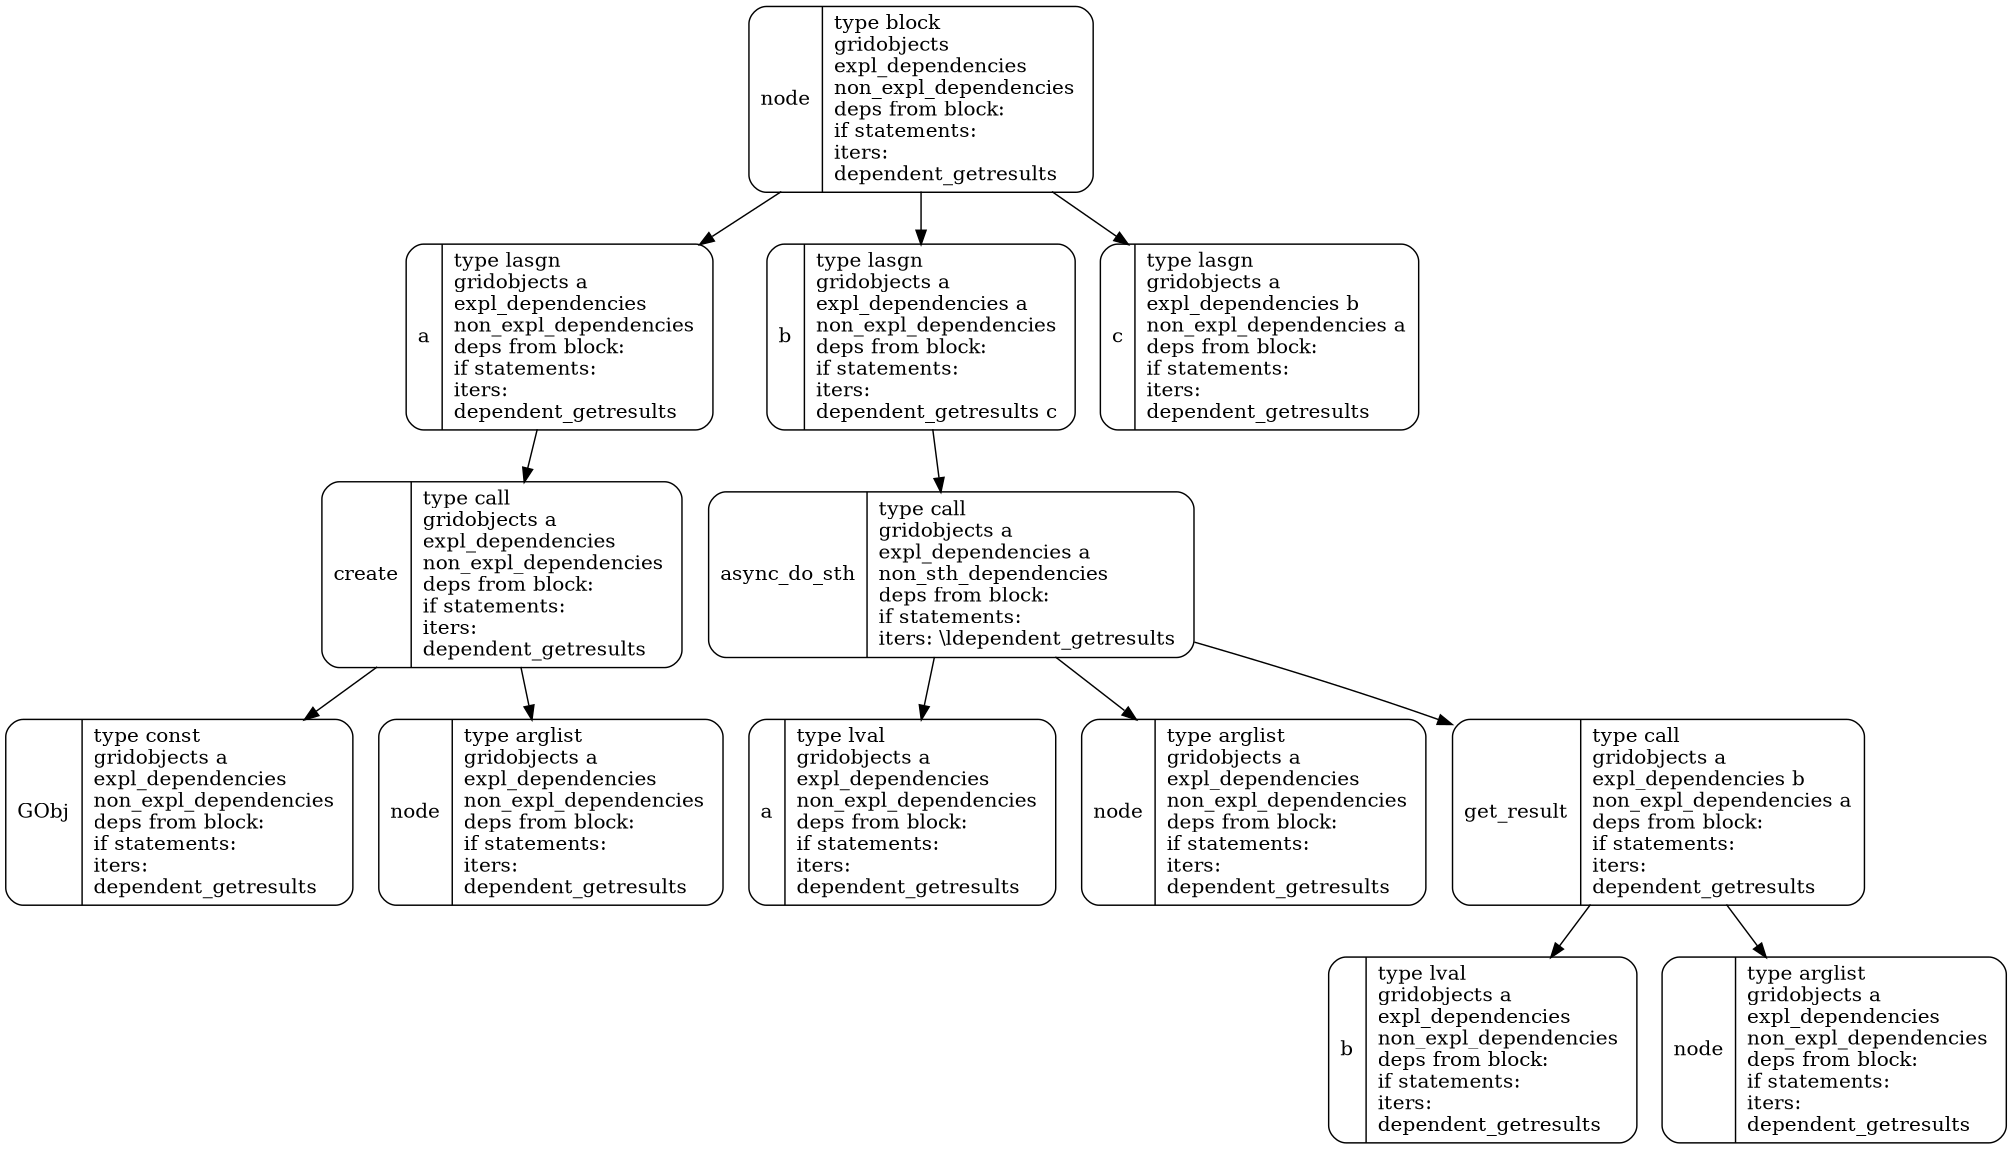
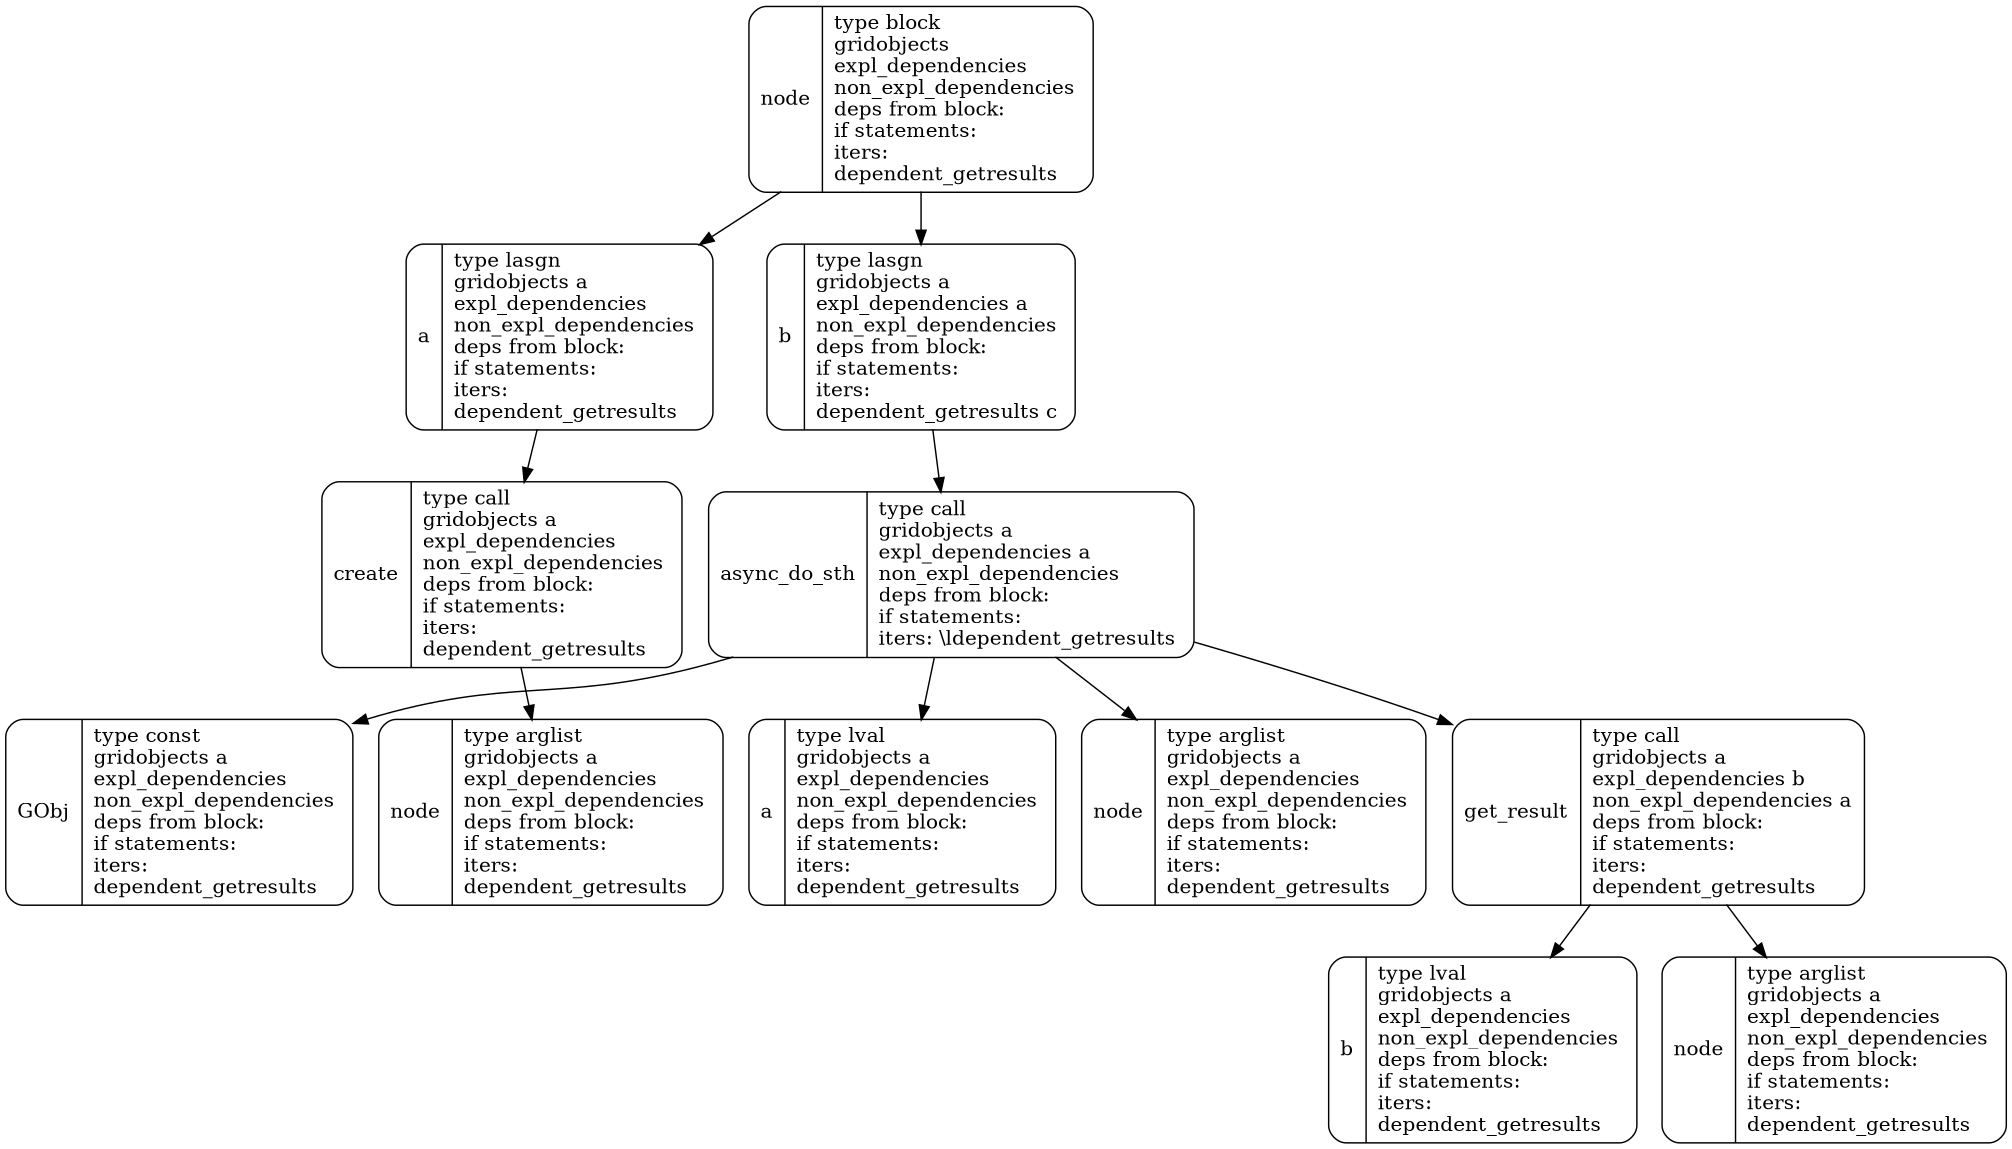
(1260, 337) -> none
(997, 574) -> (1002, 574)
(347, 689) -> (550, 689)
